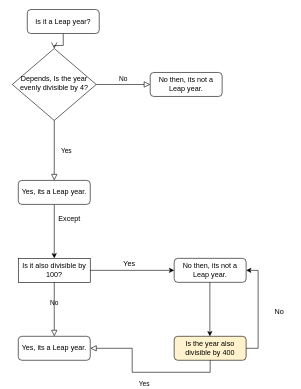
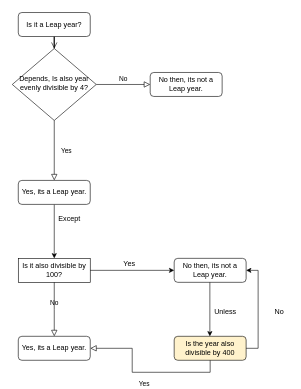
(63, 21) -> (54, 24)
(54, 83) -> (54, 83)
none -> (225, 312)
